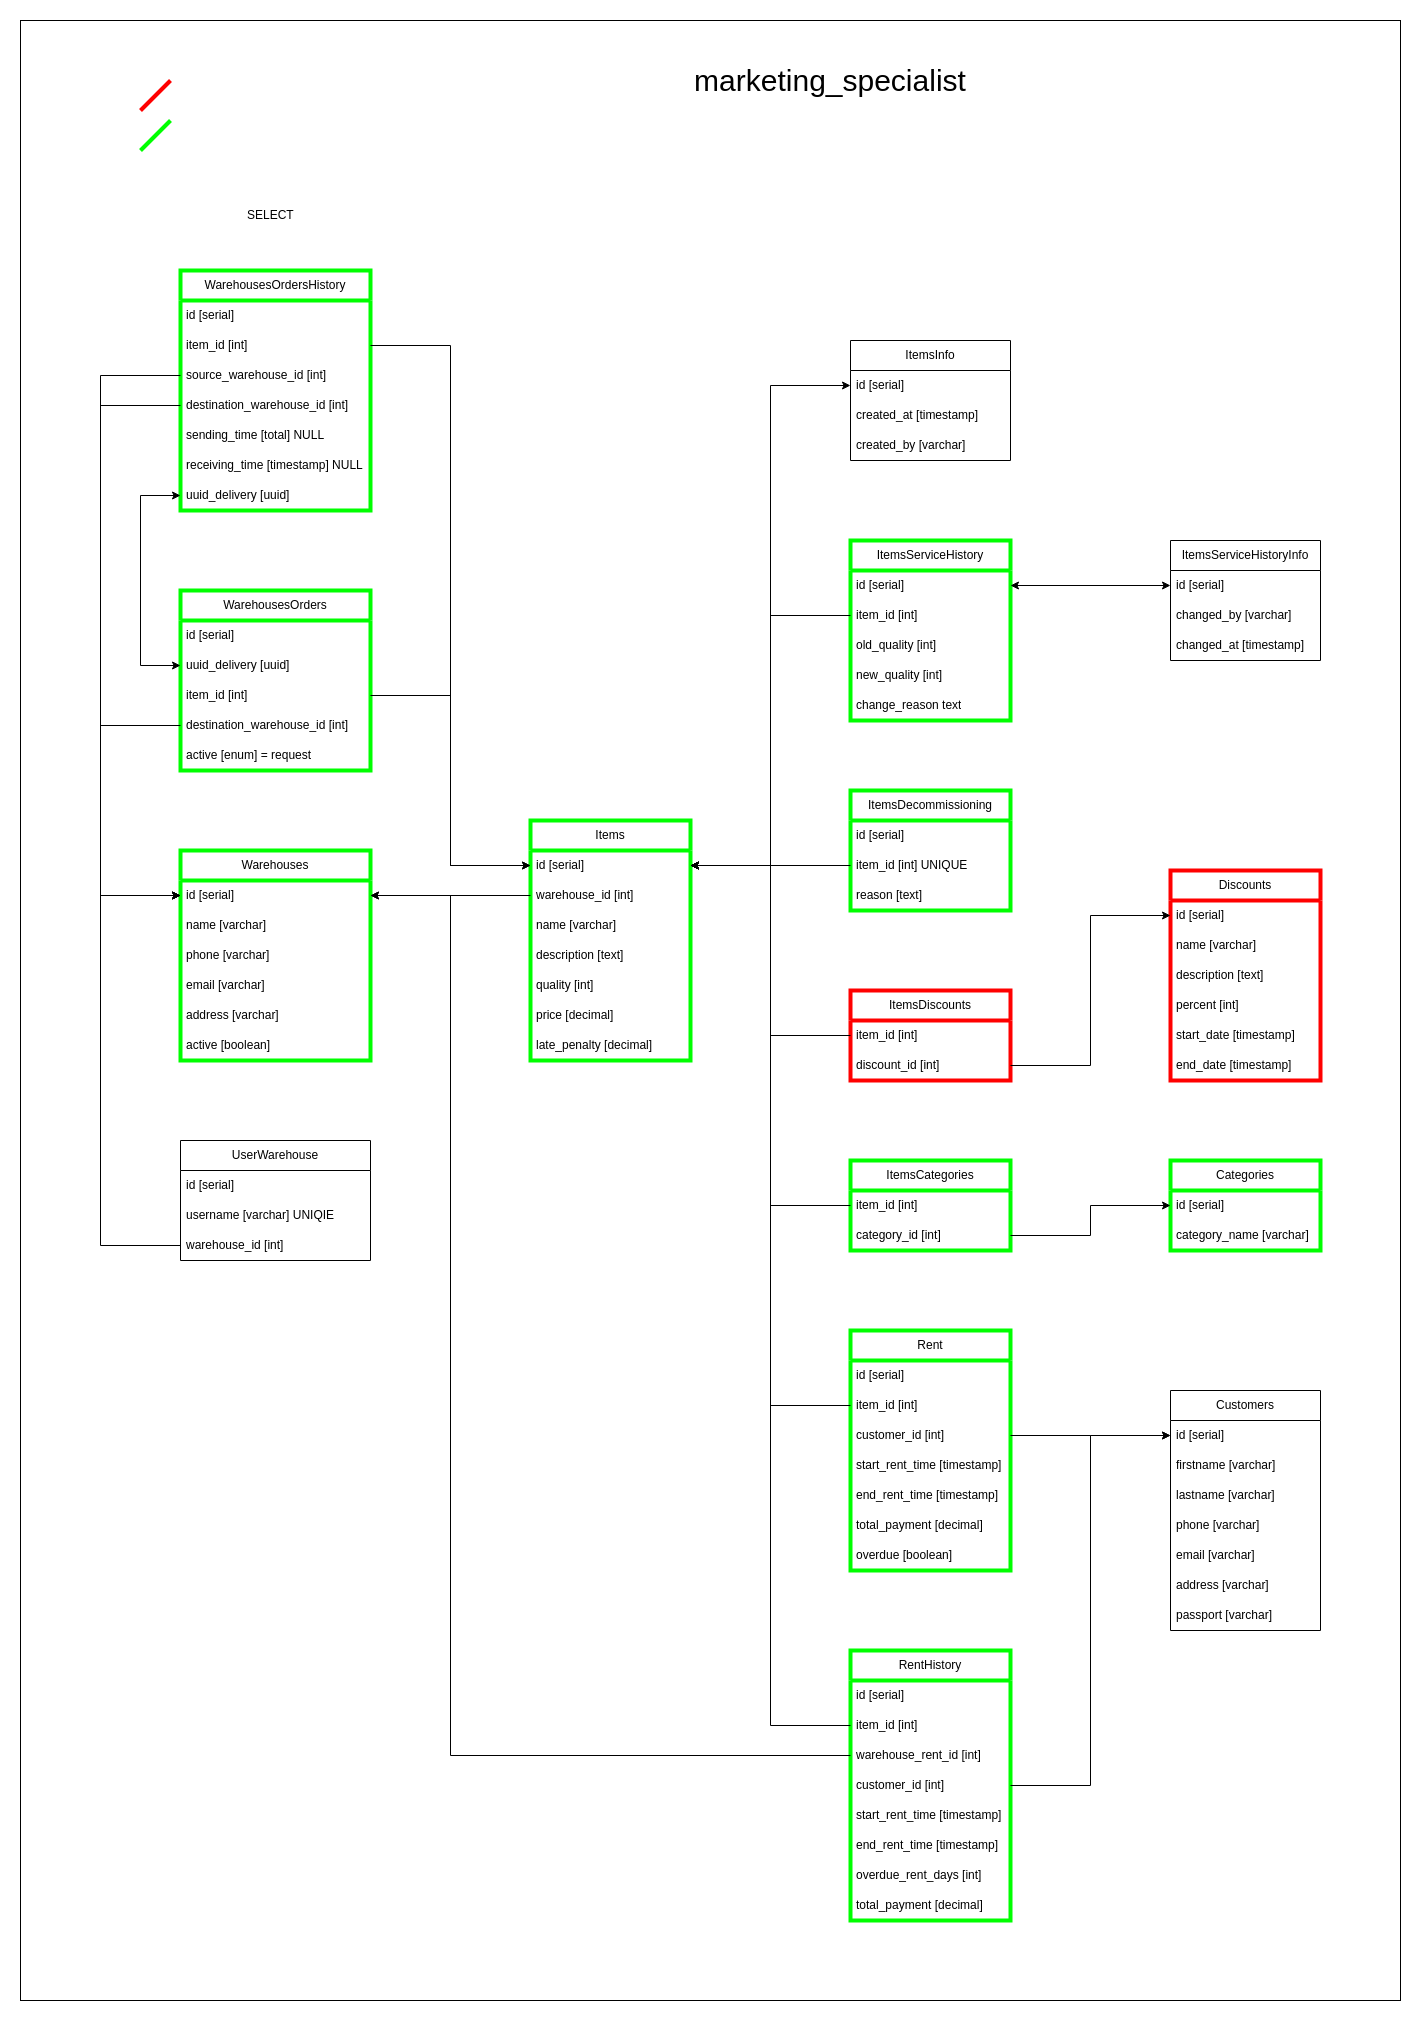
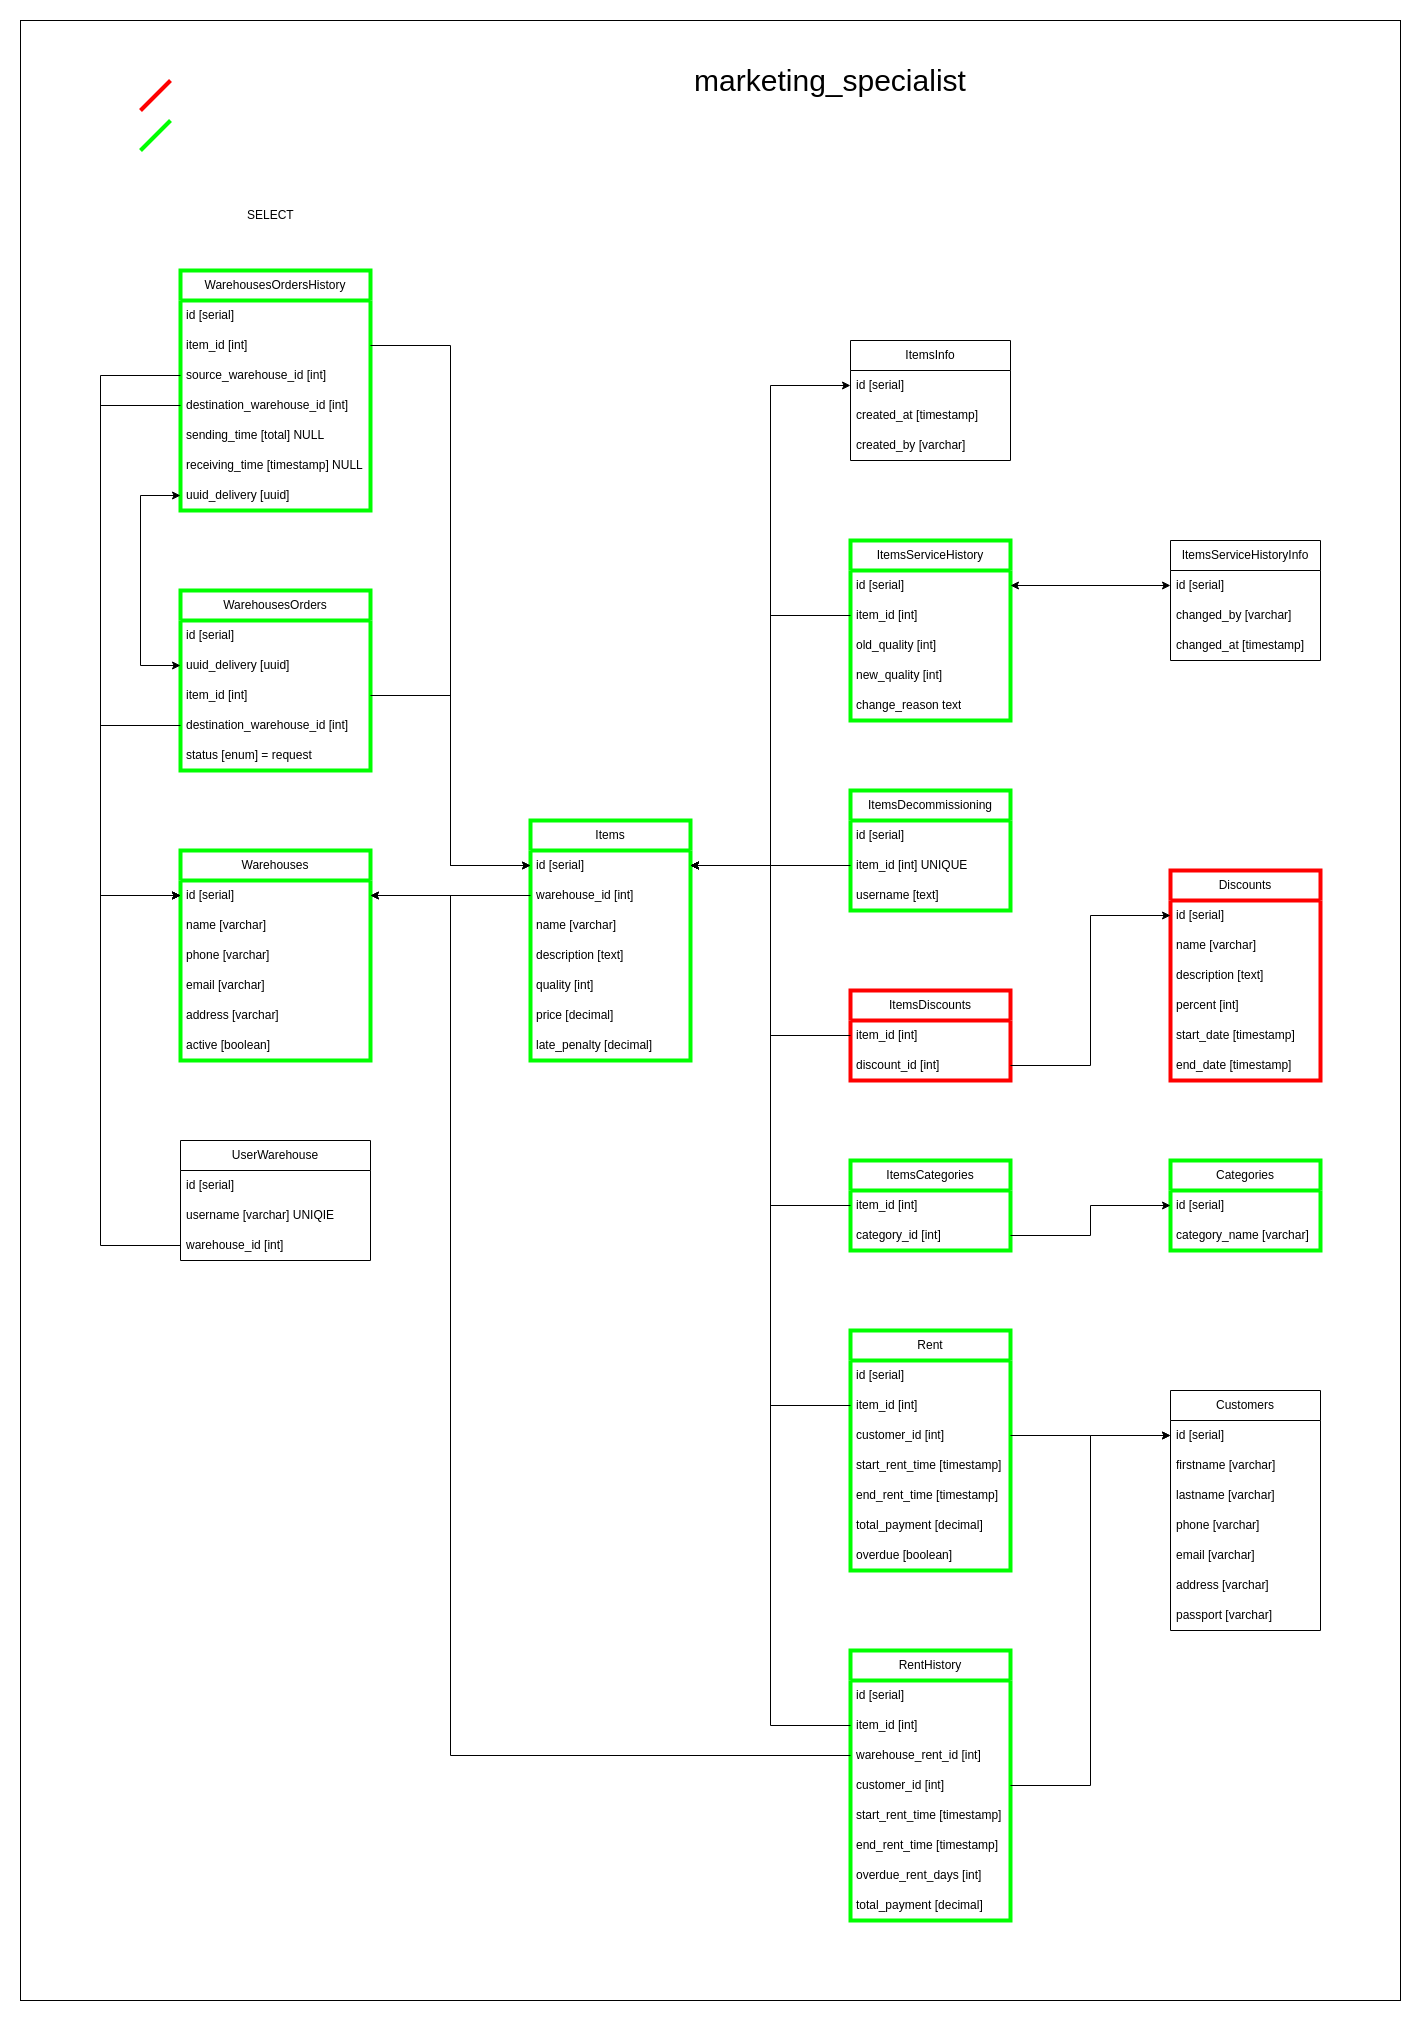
(258, 756) -> (259, 756)
(899, 896) -> (905, 896)
